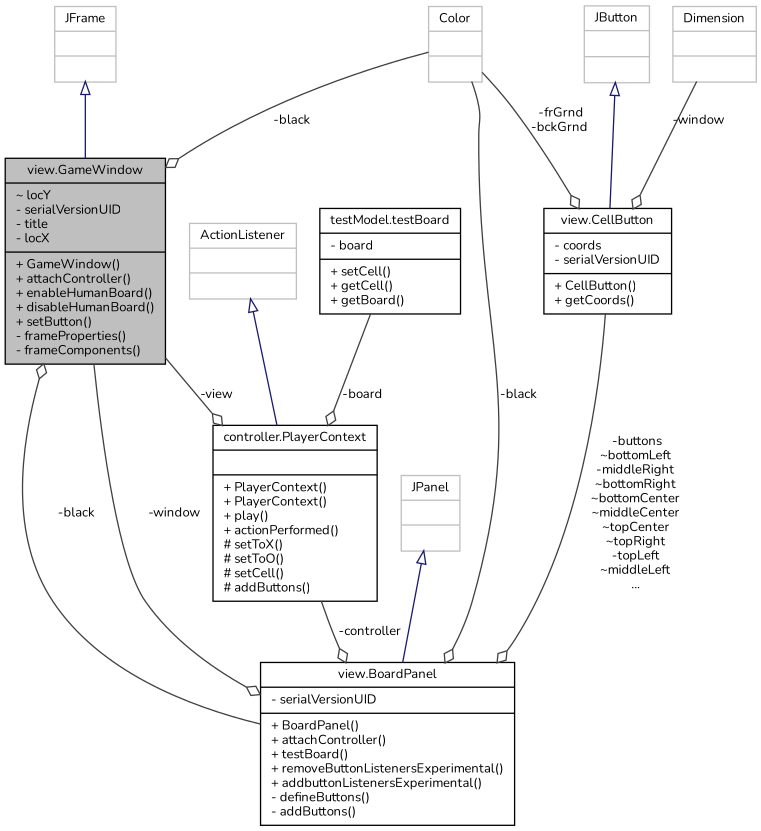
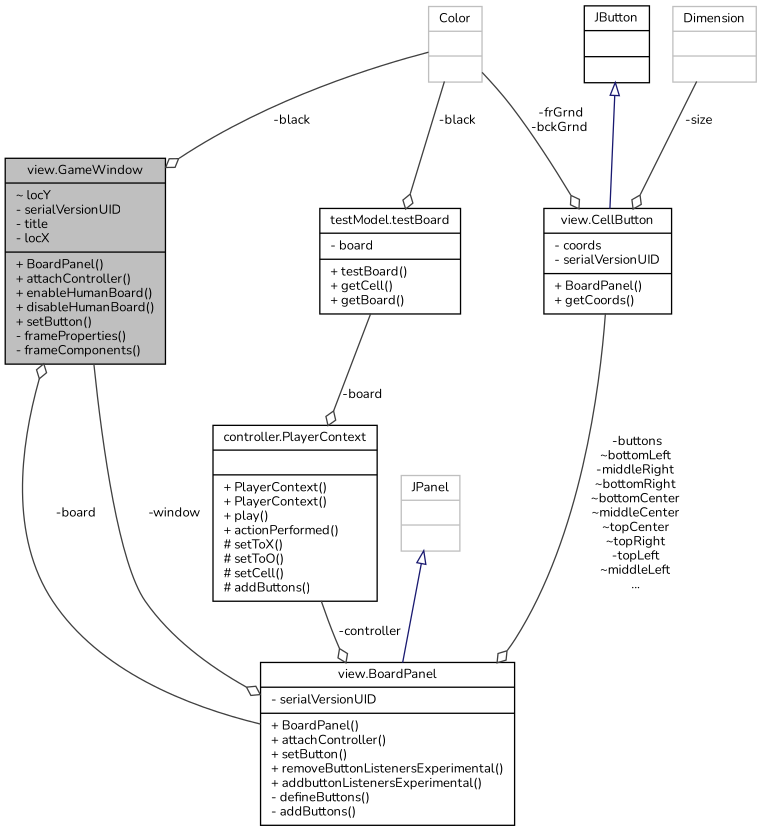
(85, 44) -> none
(617, 44) -> (617, 44)
(698, 121) -> (698, 121)
(243, 261) -> none
(68, 264) -> (60, 264)
(361, 272) -> (369, 272)
(596, 286) -> (599, 286)
(496, 368) -> (427, 138)
(189, 386) -> none
(75, 513) -> (75, 513)
(310, 754) -> (309, 754)
